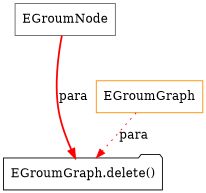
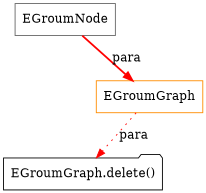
(57, 94) -> (104, 55)
